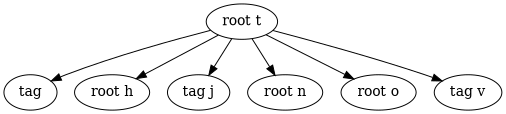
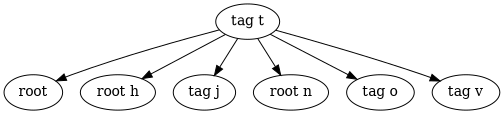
(242, 22) -> (248, 22)
(30, 92) -> (33, 92)
(379, 92) -> (380, 92)
